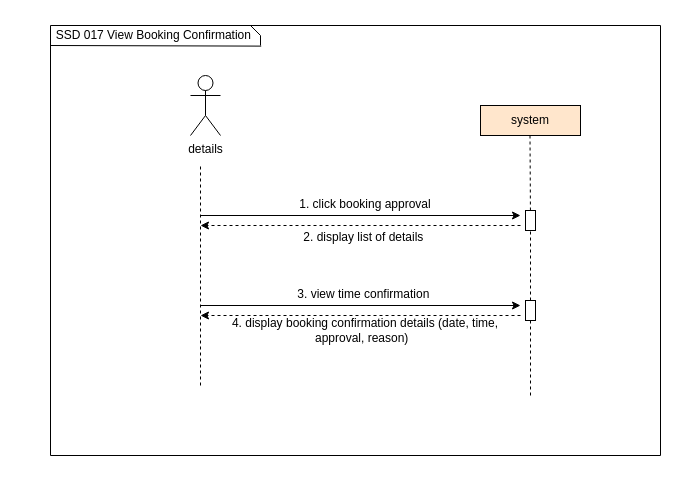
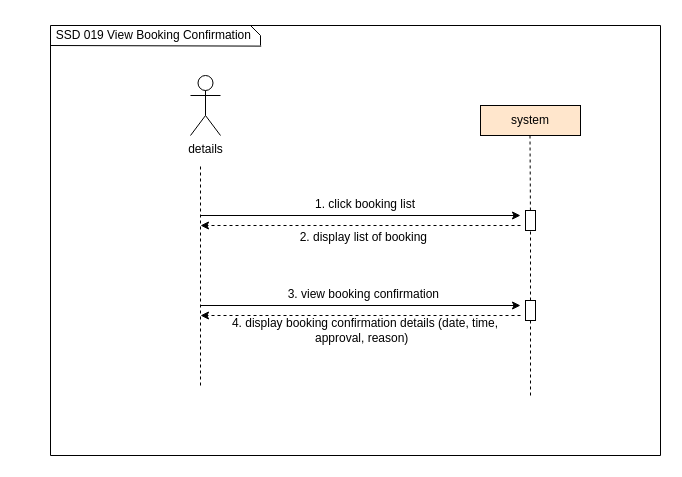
(141, 36) -> (141, 36)
(366, 205) -> (366, 205)
(366, 238) -> (366, 238)
(366, 295) -> (366, 295)
